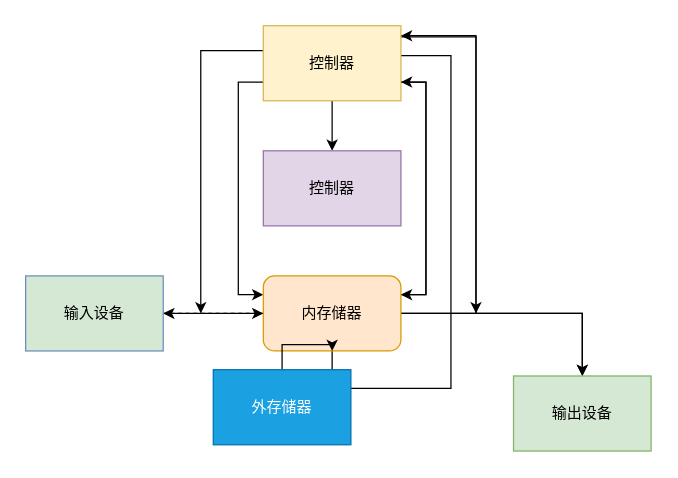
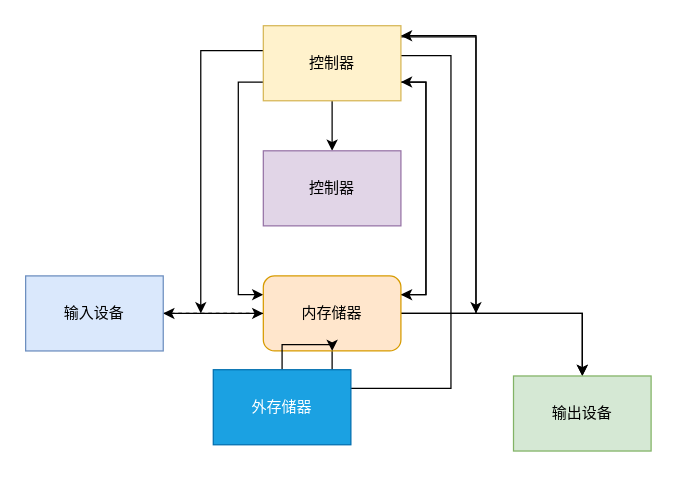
(94, 313) -> (94, 313)
